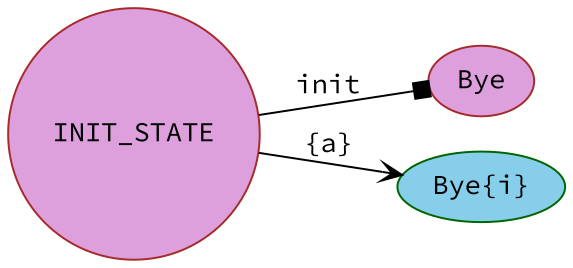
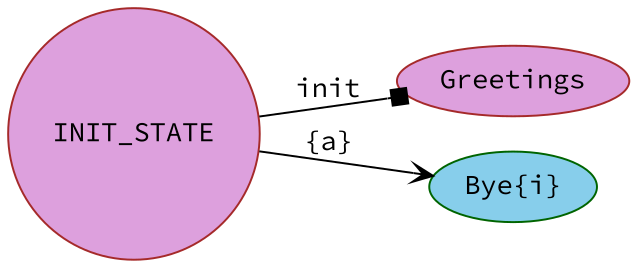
(481, 81) -> (513, 81)
